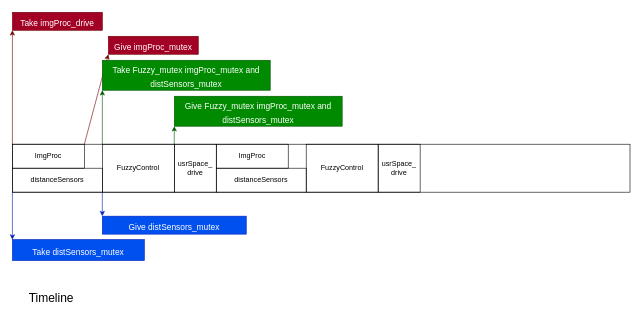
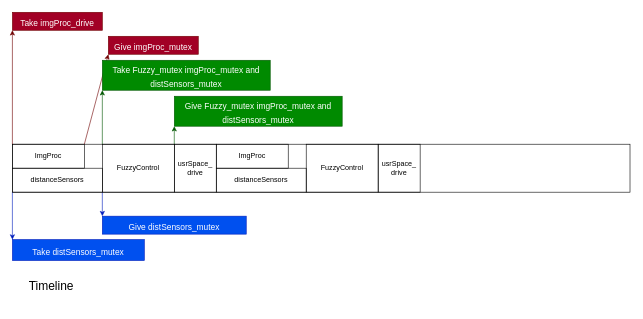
(51, 297) -> (51, 285)
